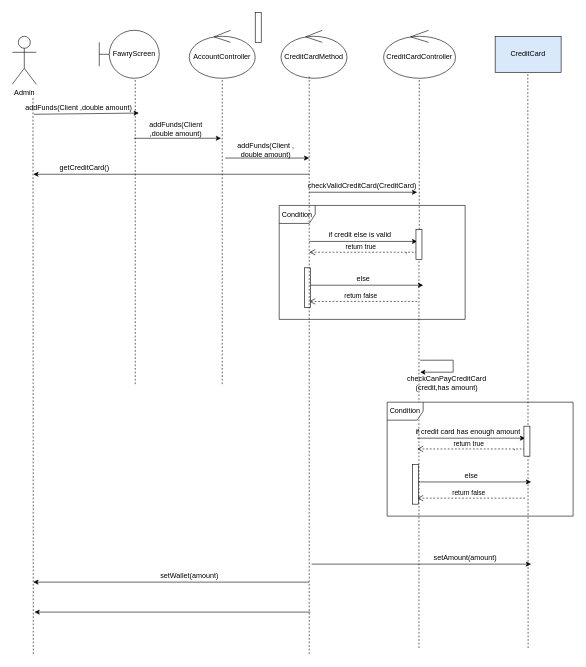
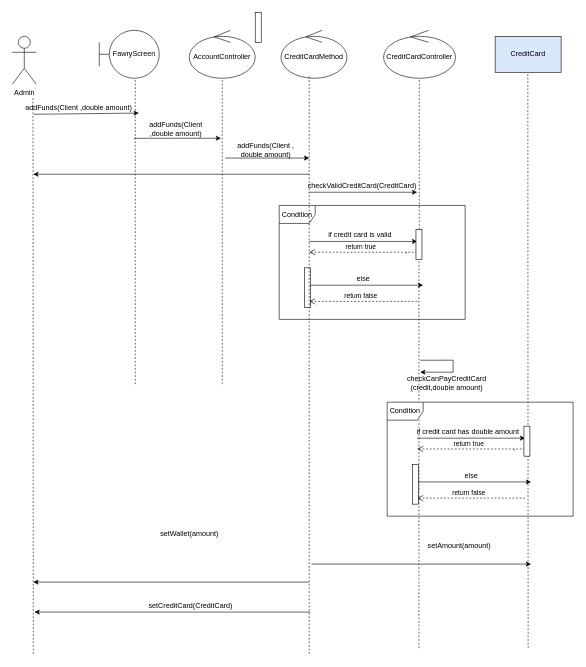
(84, 168) -> none
(360, 235) -> (360, 235)
(447, 384) -> (447, 384)
(468, 432) -> (468, 432)
(465, 558) -> (459, 546)
(189, 576) -> (189, 534)
none -> (191, 606)
